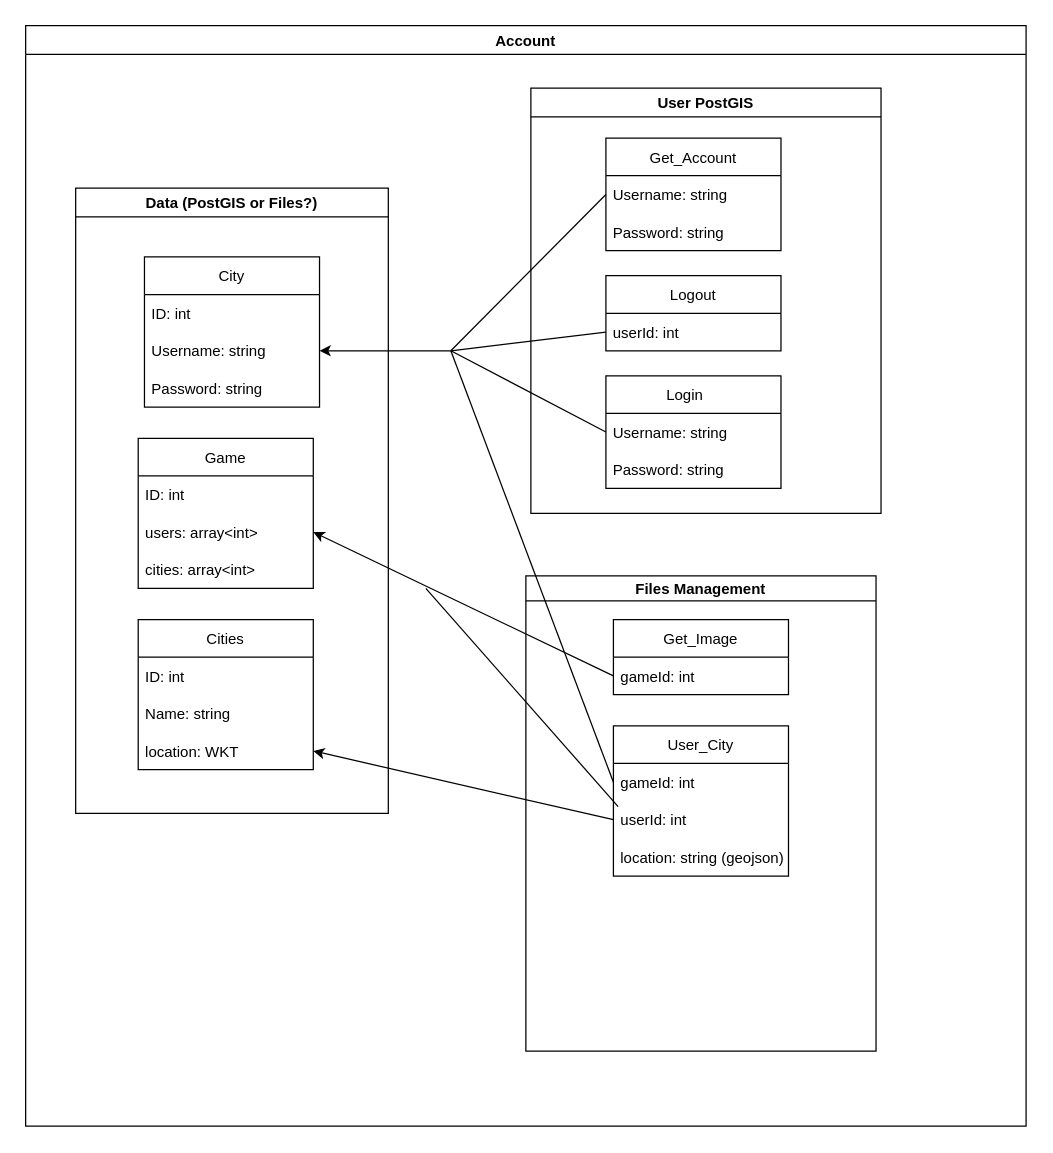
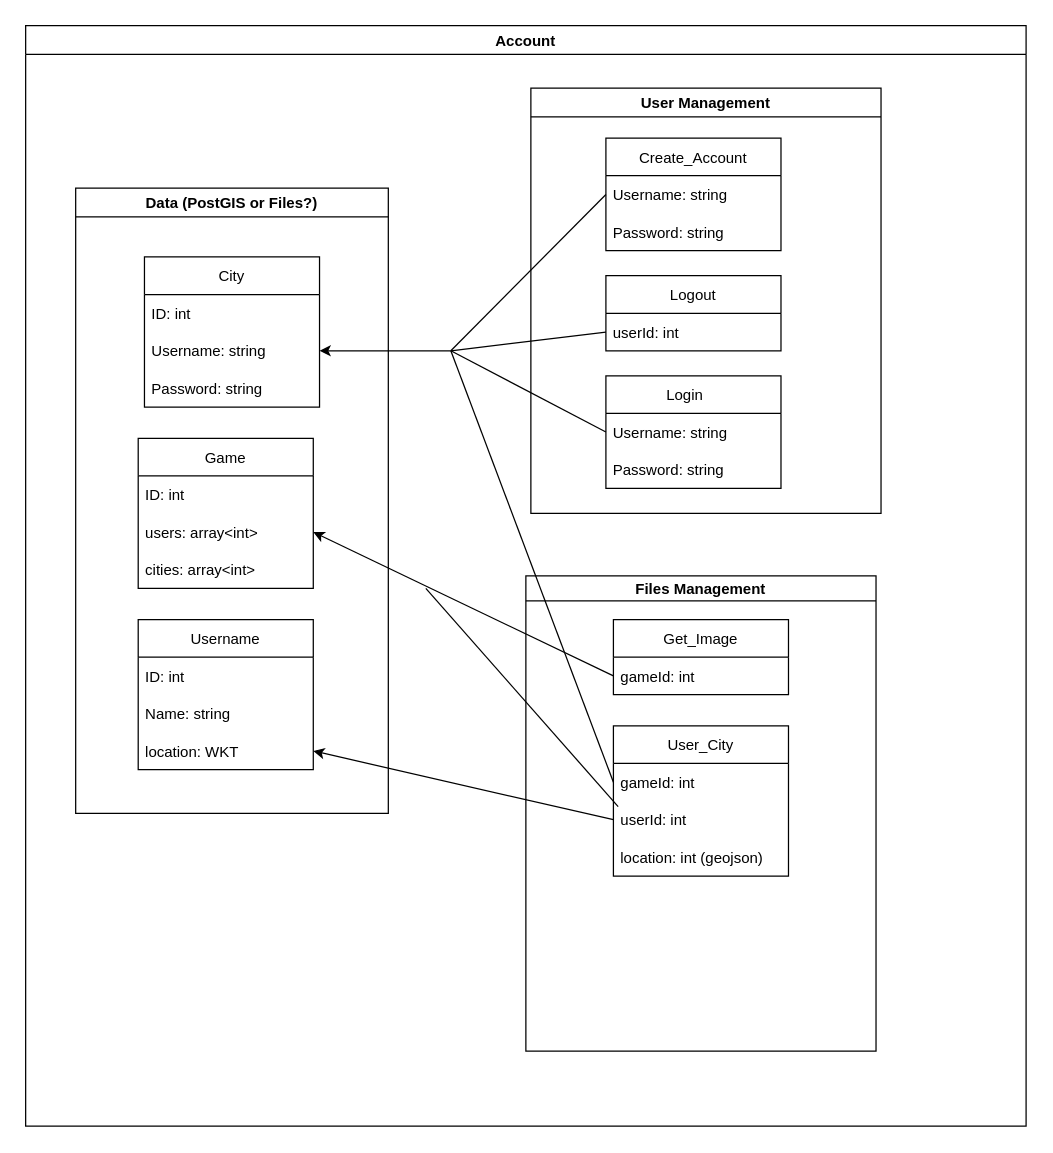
(705, 103) -> (705, 103)
(693, 158) -> (693, 158)
(225, 639) -> (225, 639)
(718, 858) -> (705, 858)
